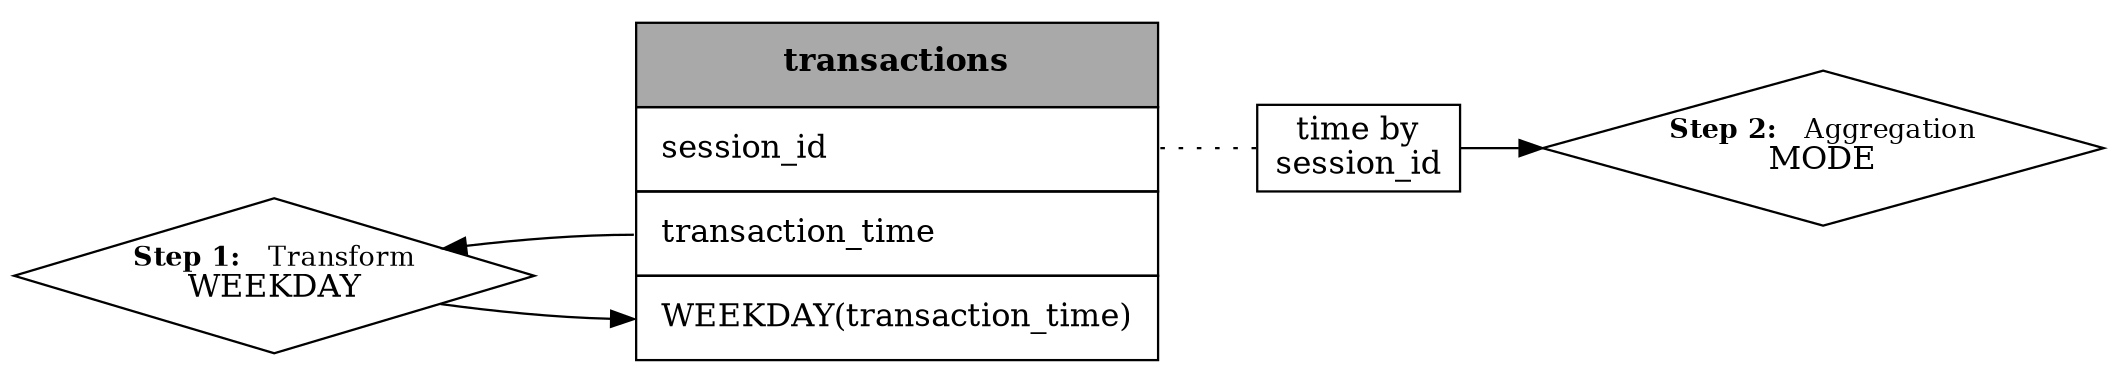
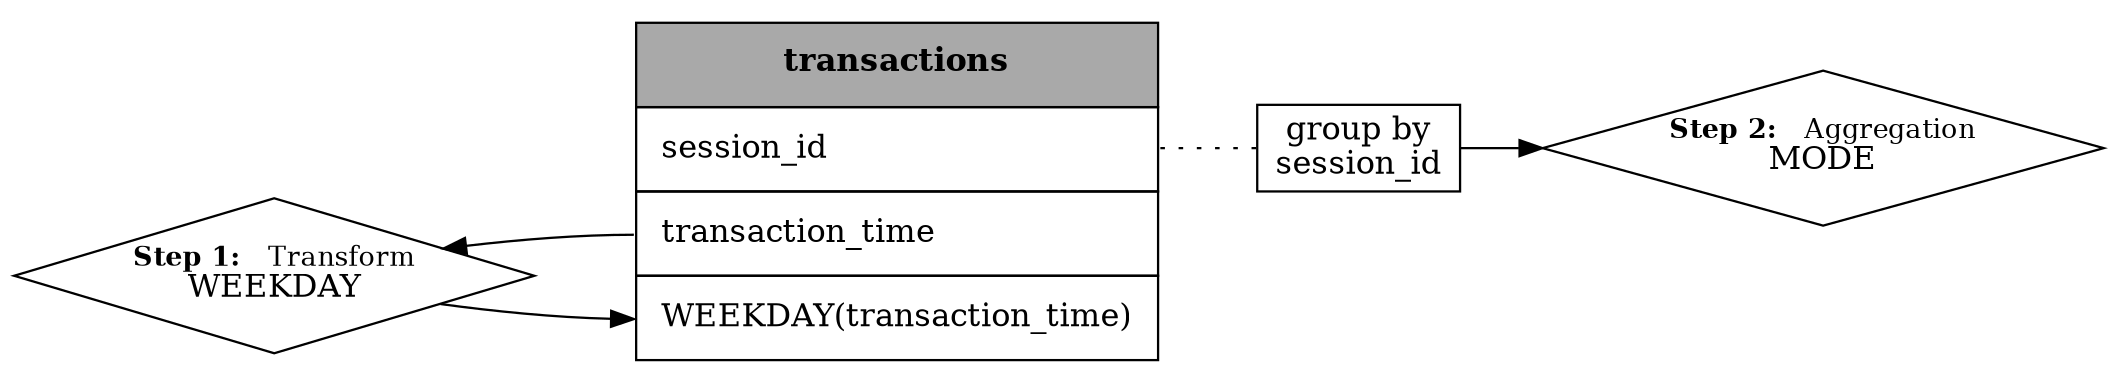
(1359, 148) -> (1359, 148)
